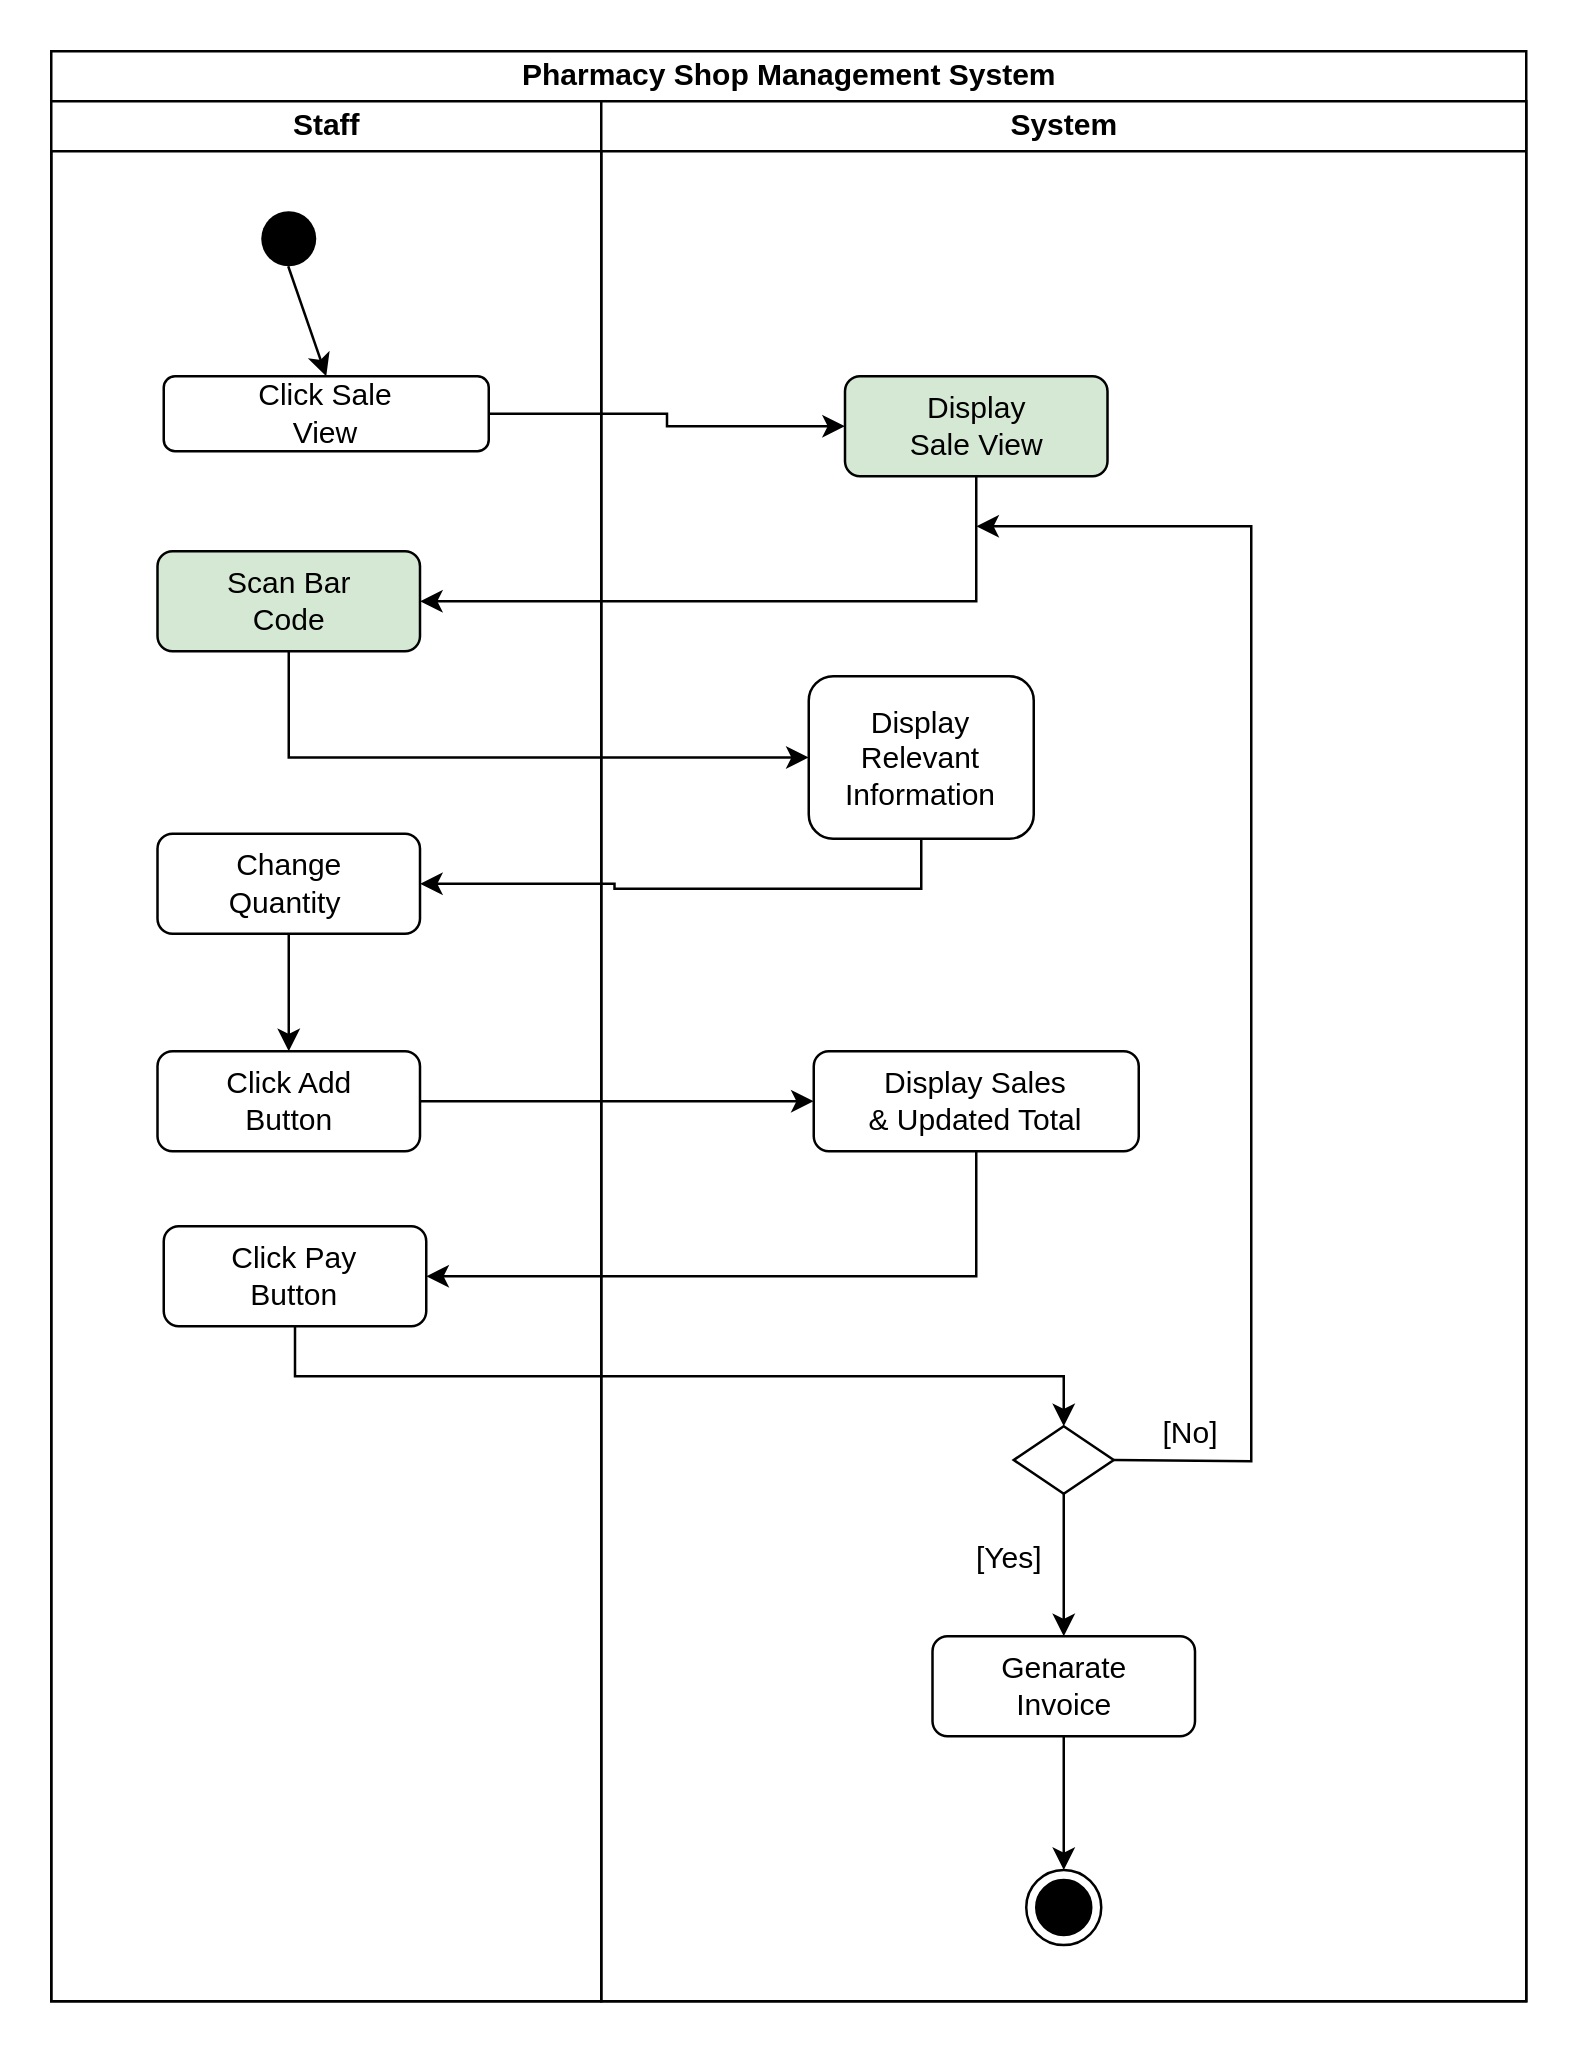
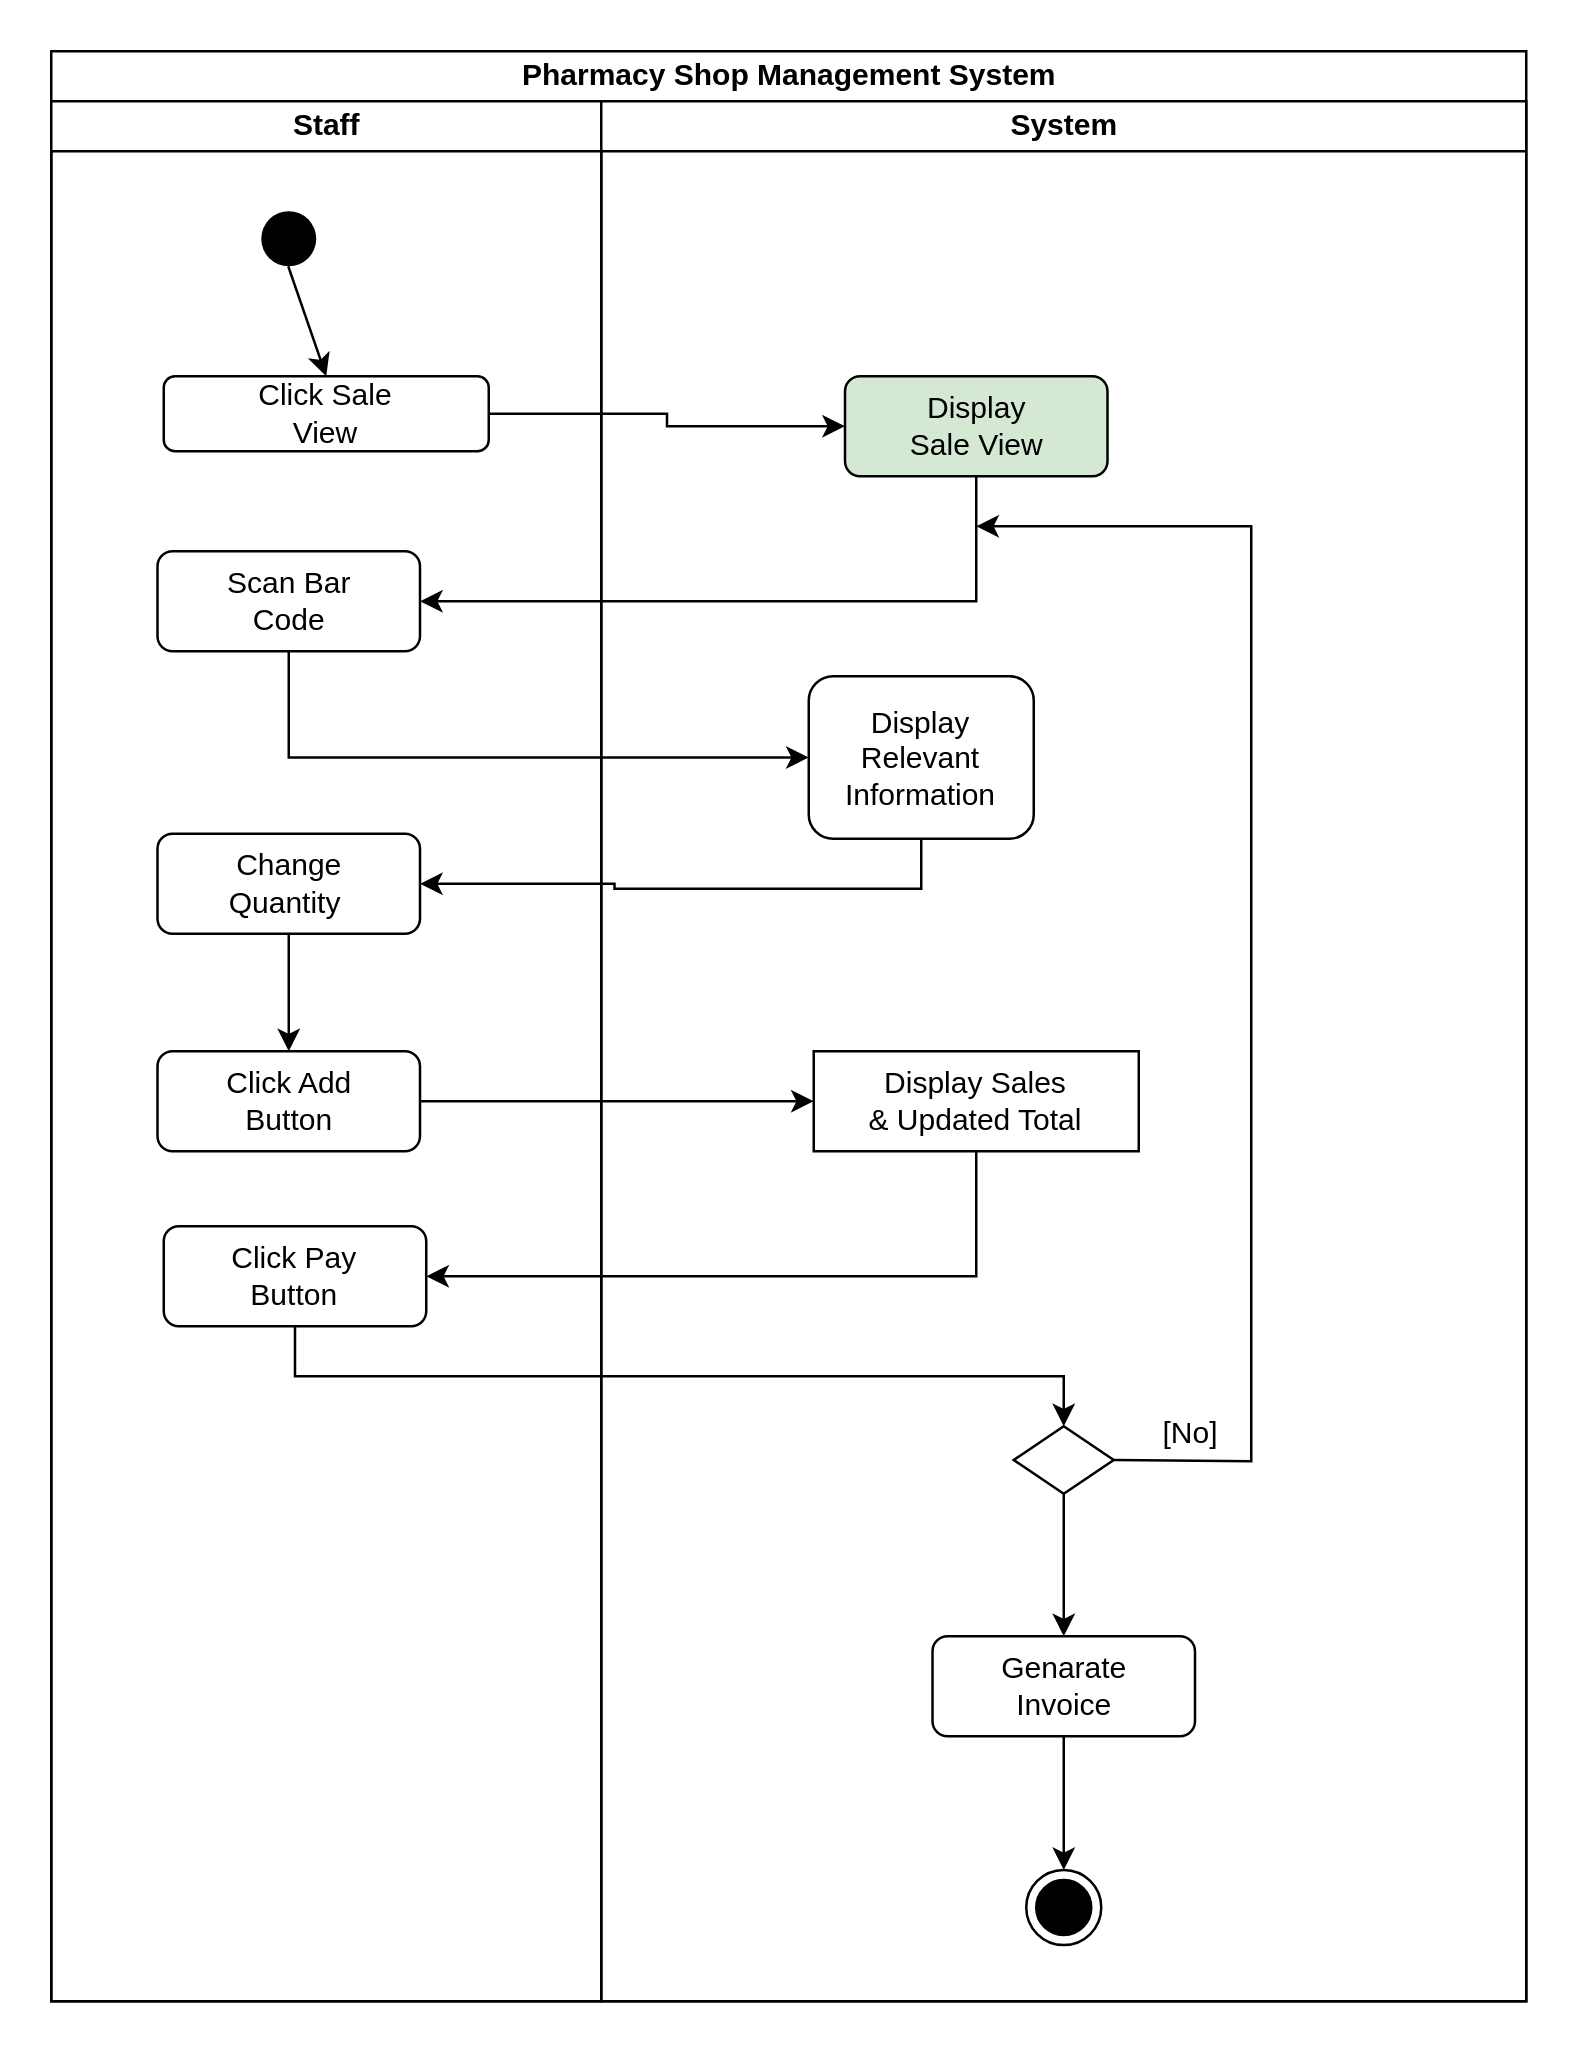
(289, 601) -> (289, 601)
(976, 1101) -> (976, 1101)
(1009, 1559) -> none
